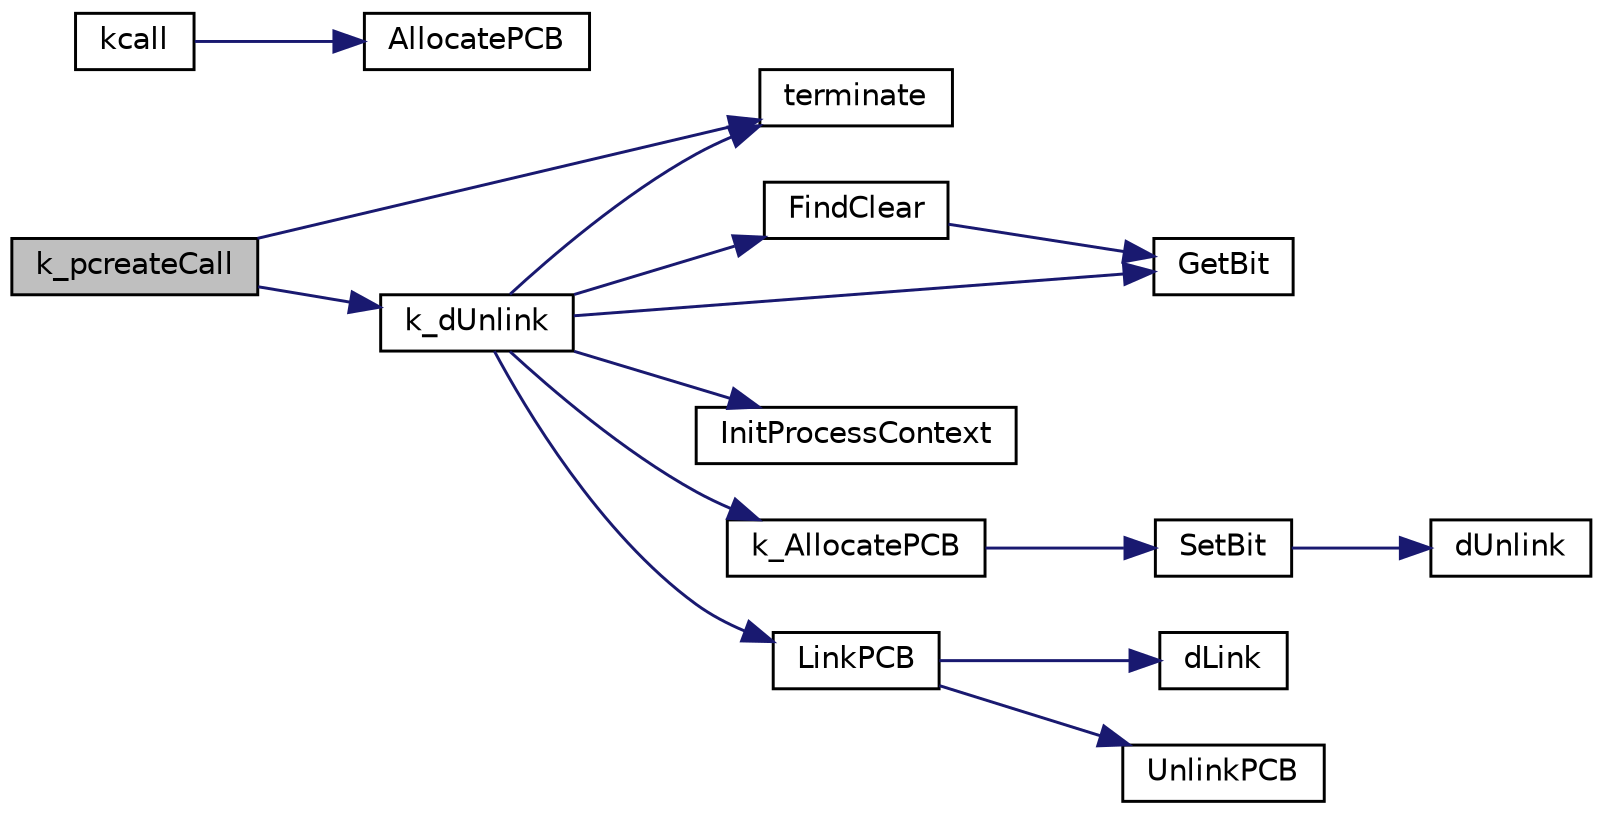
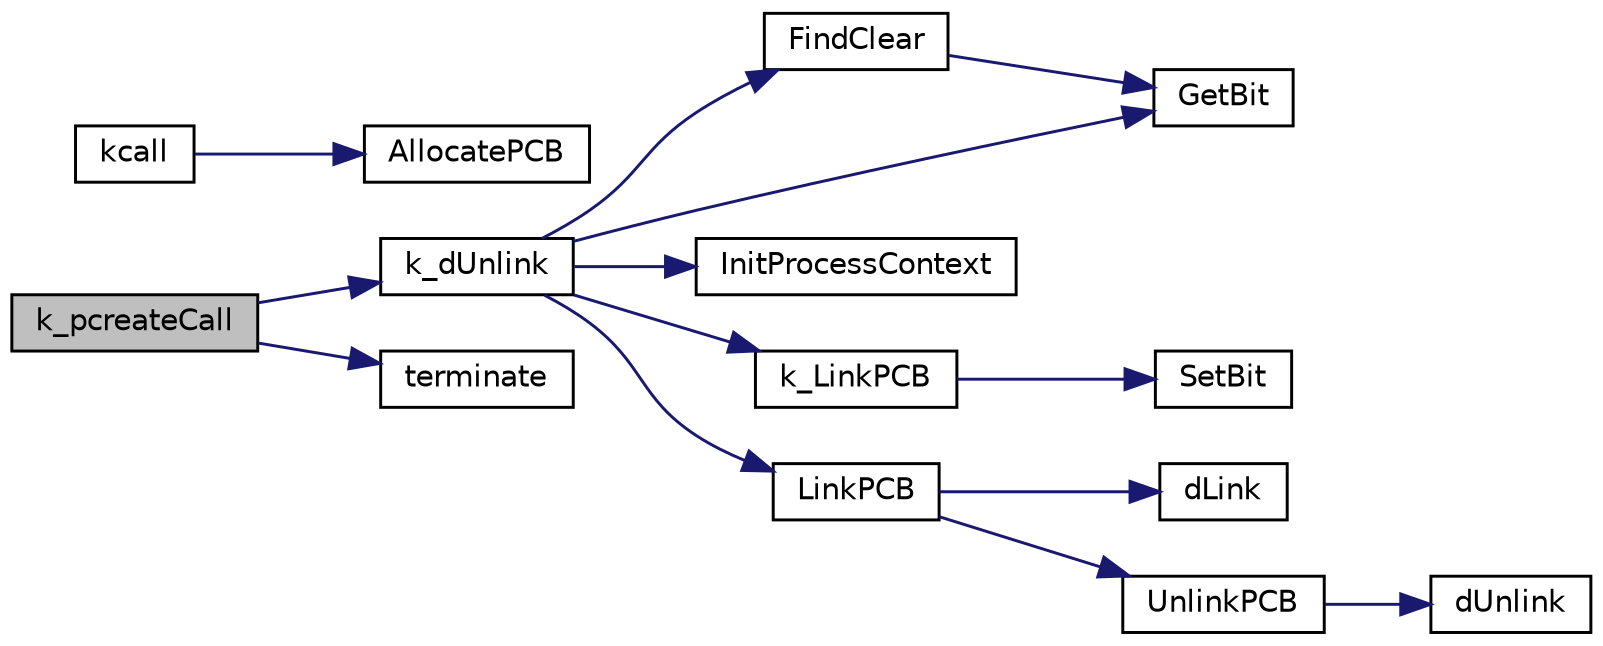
(615, 207) -> none
(856, 548) -> (856, 379)
(1346, 548) -> (1362, 604)
